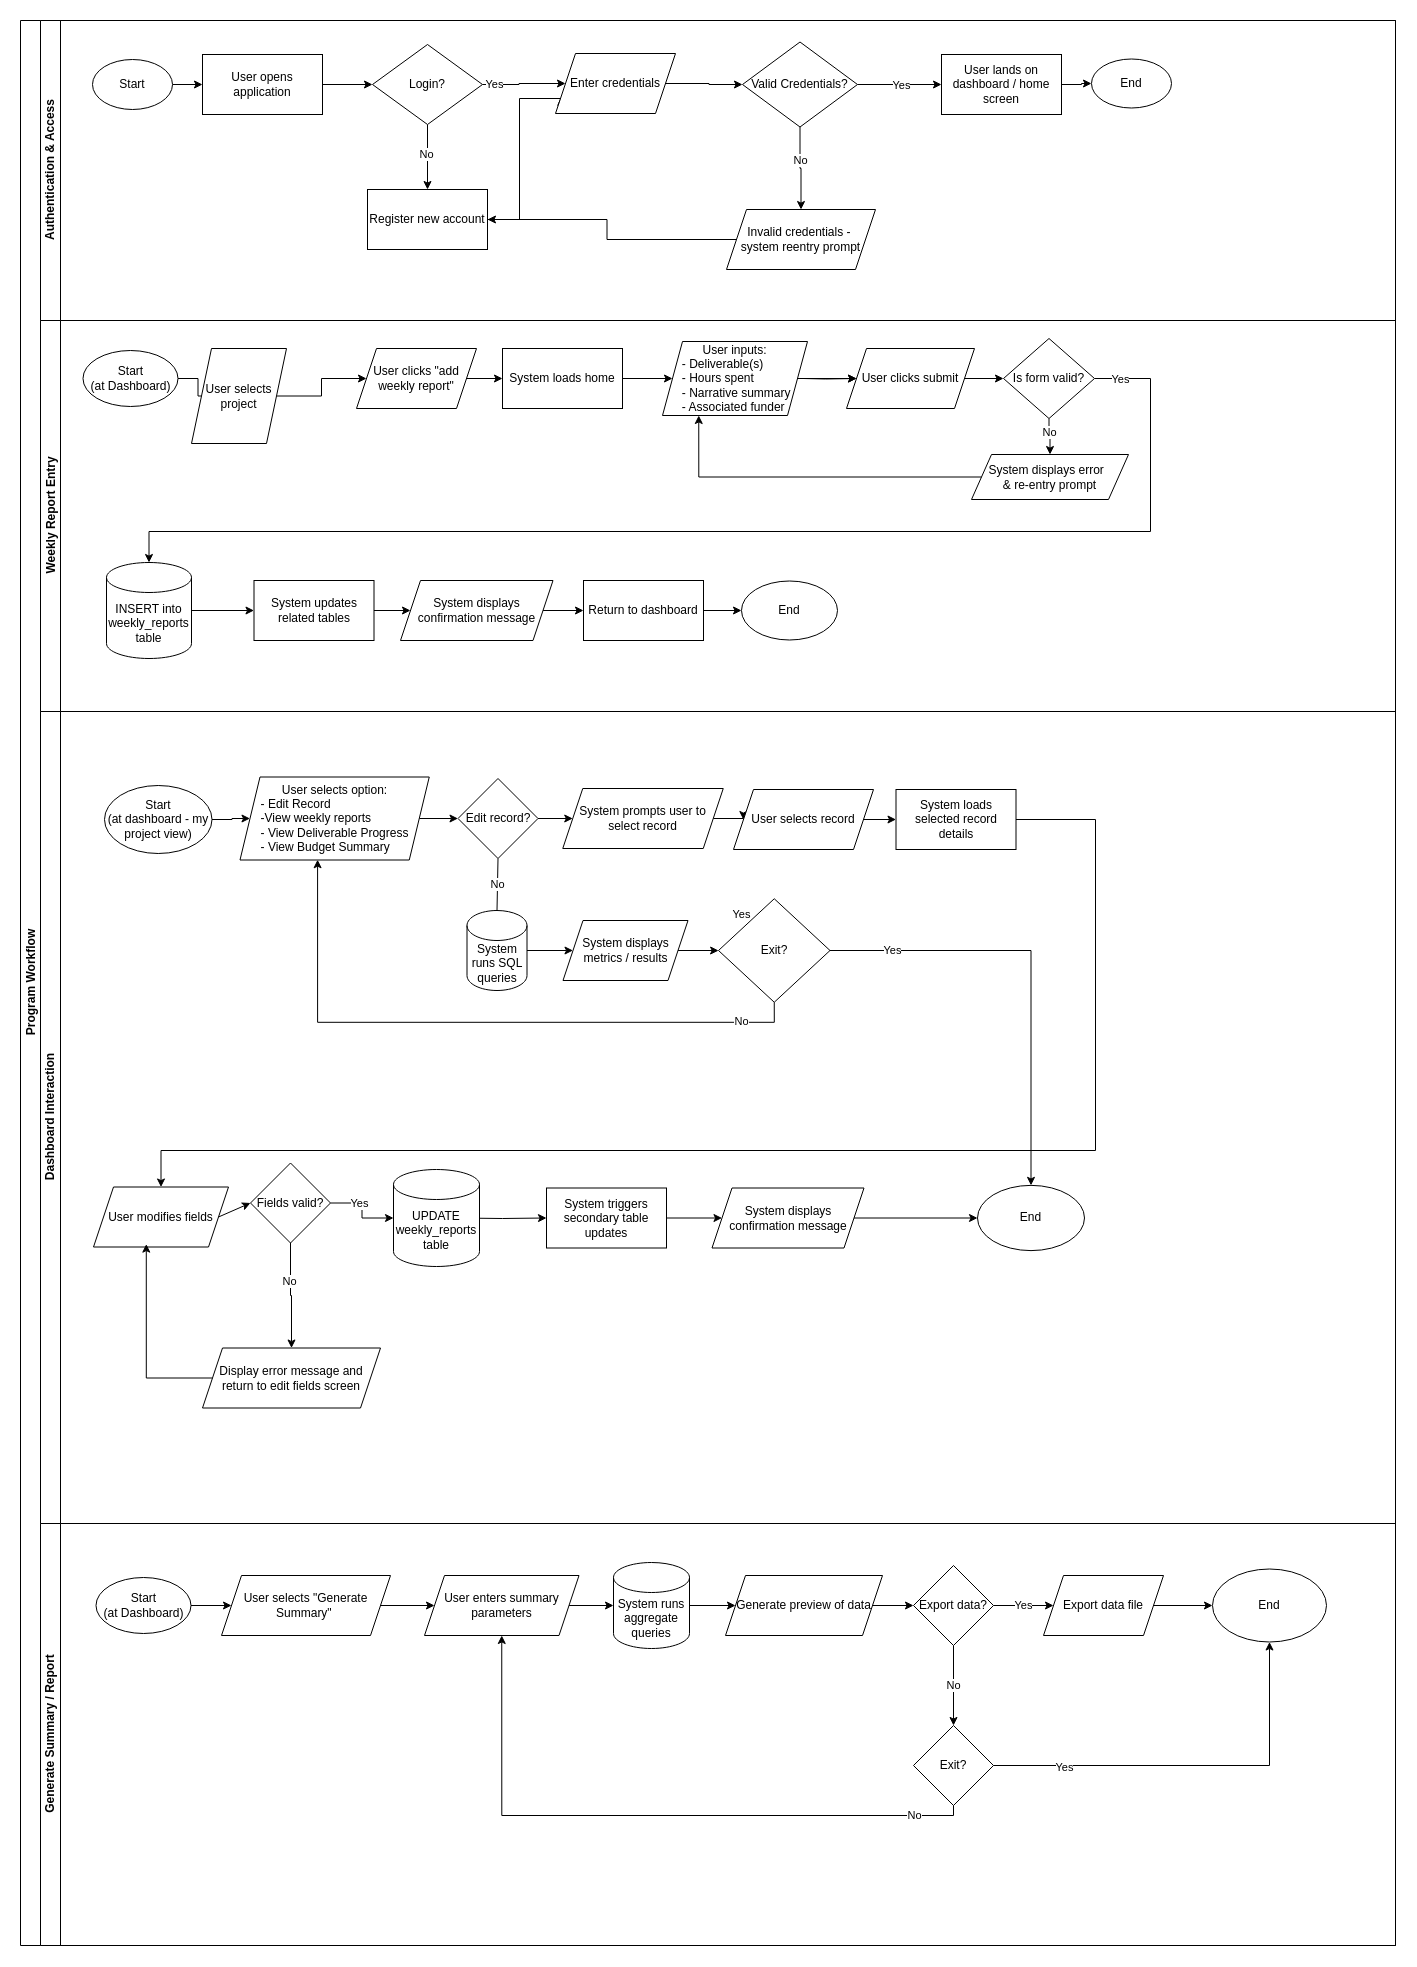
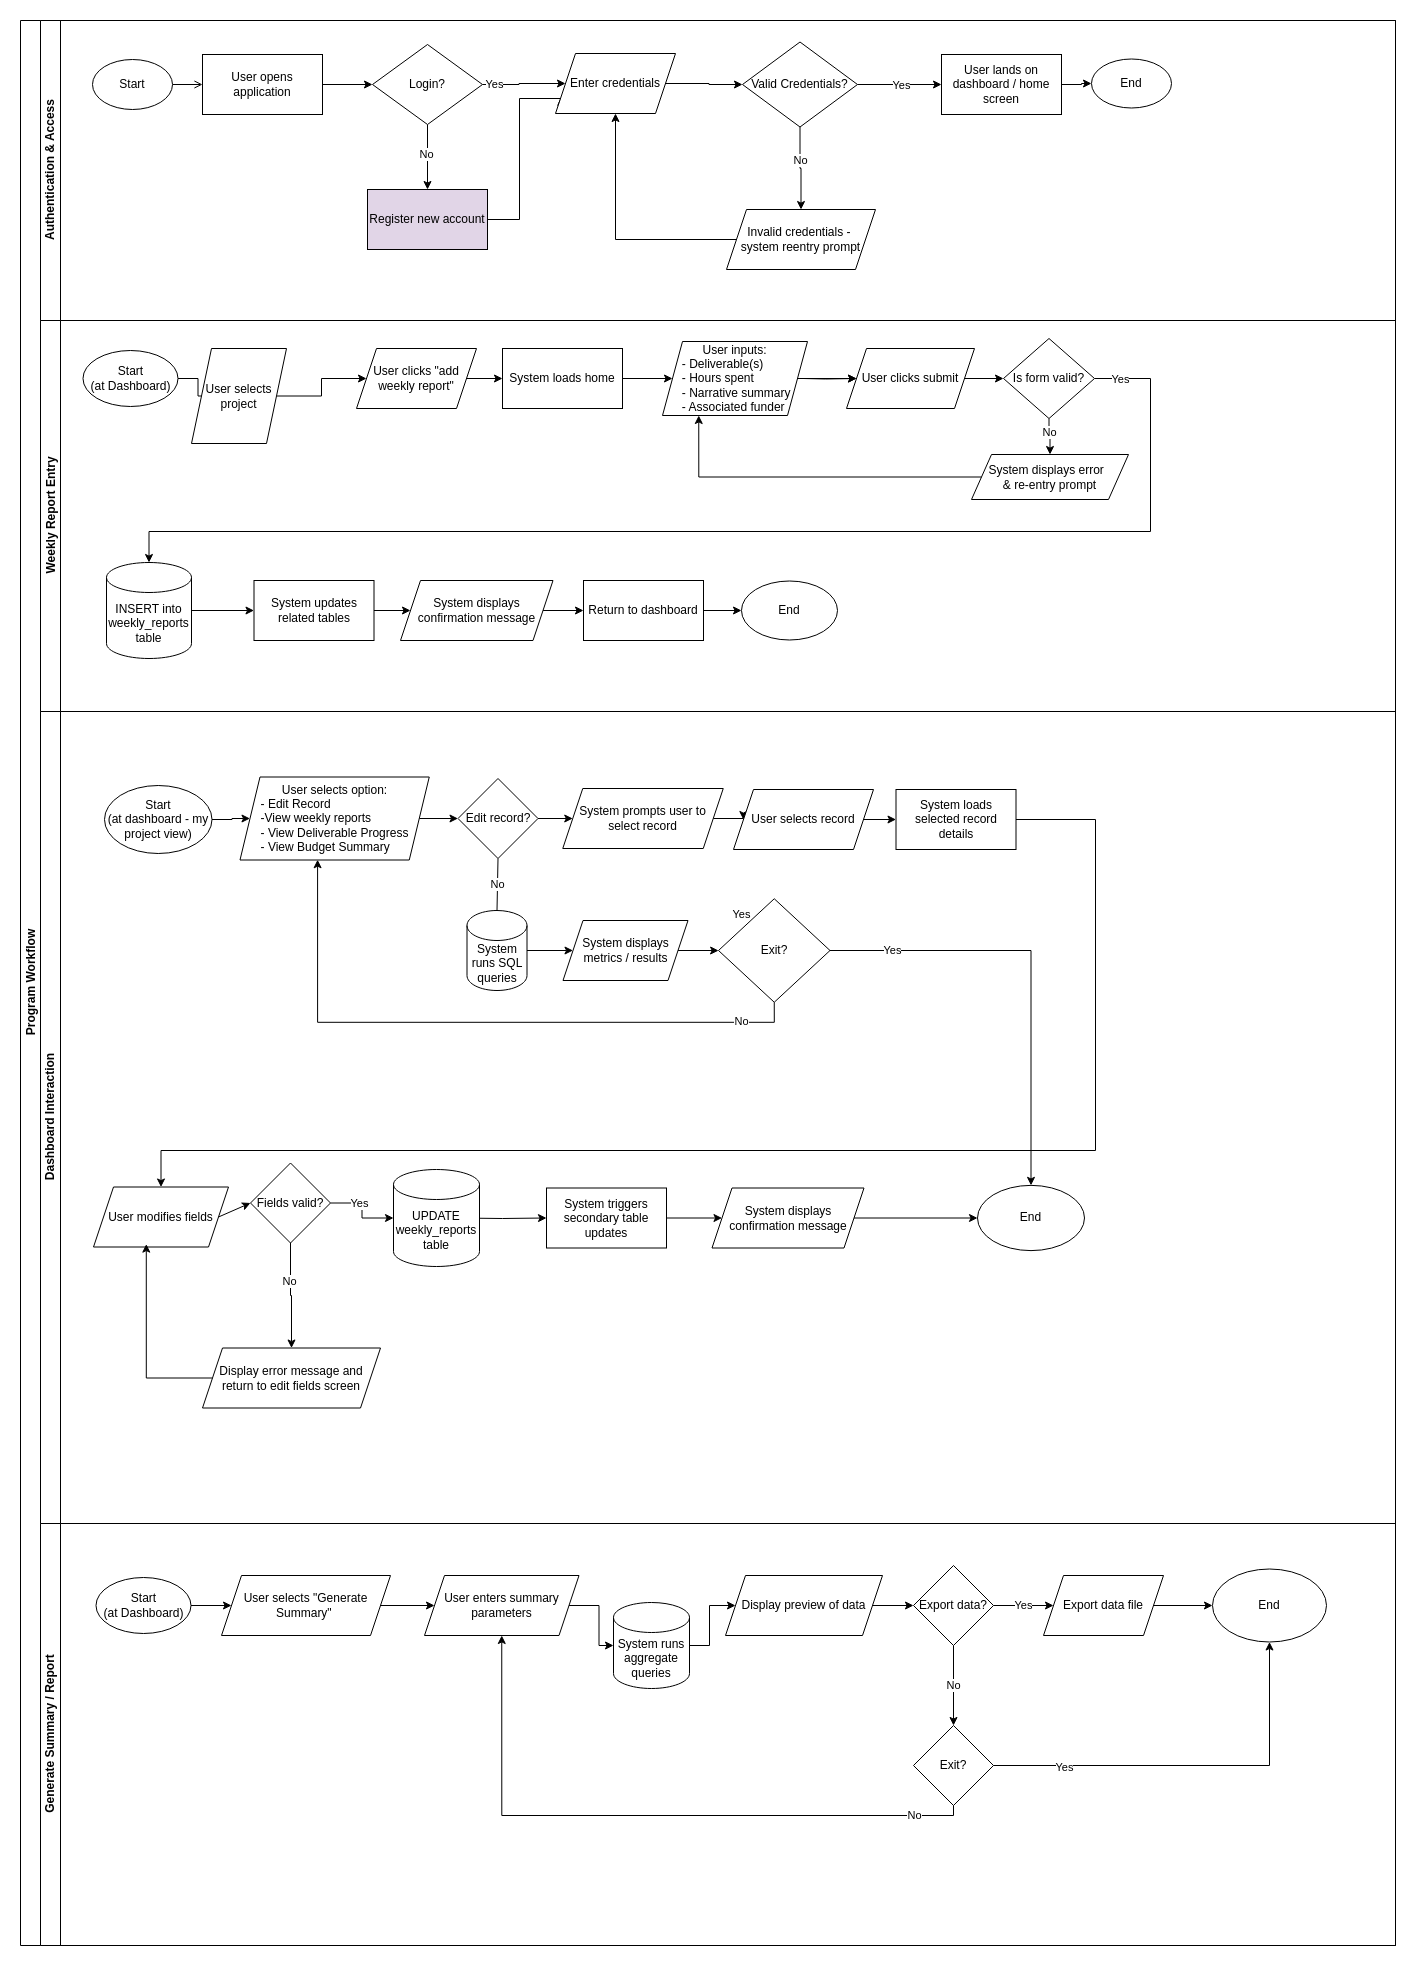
(194, 85) -> (196, 85)
(428, 220) -> (428, 220)
(579, 220) -> (616, 180)
(652, 1606) -> (652, 1646)
(804, 1606) -> (804, 1606)
